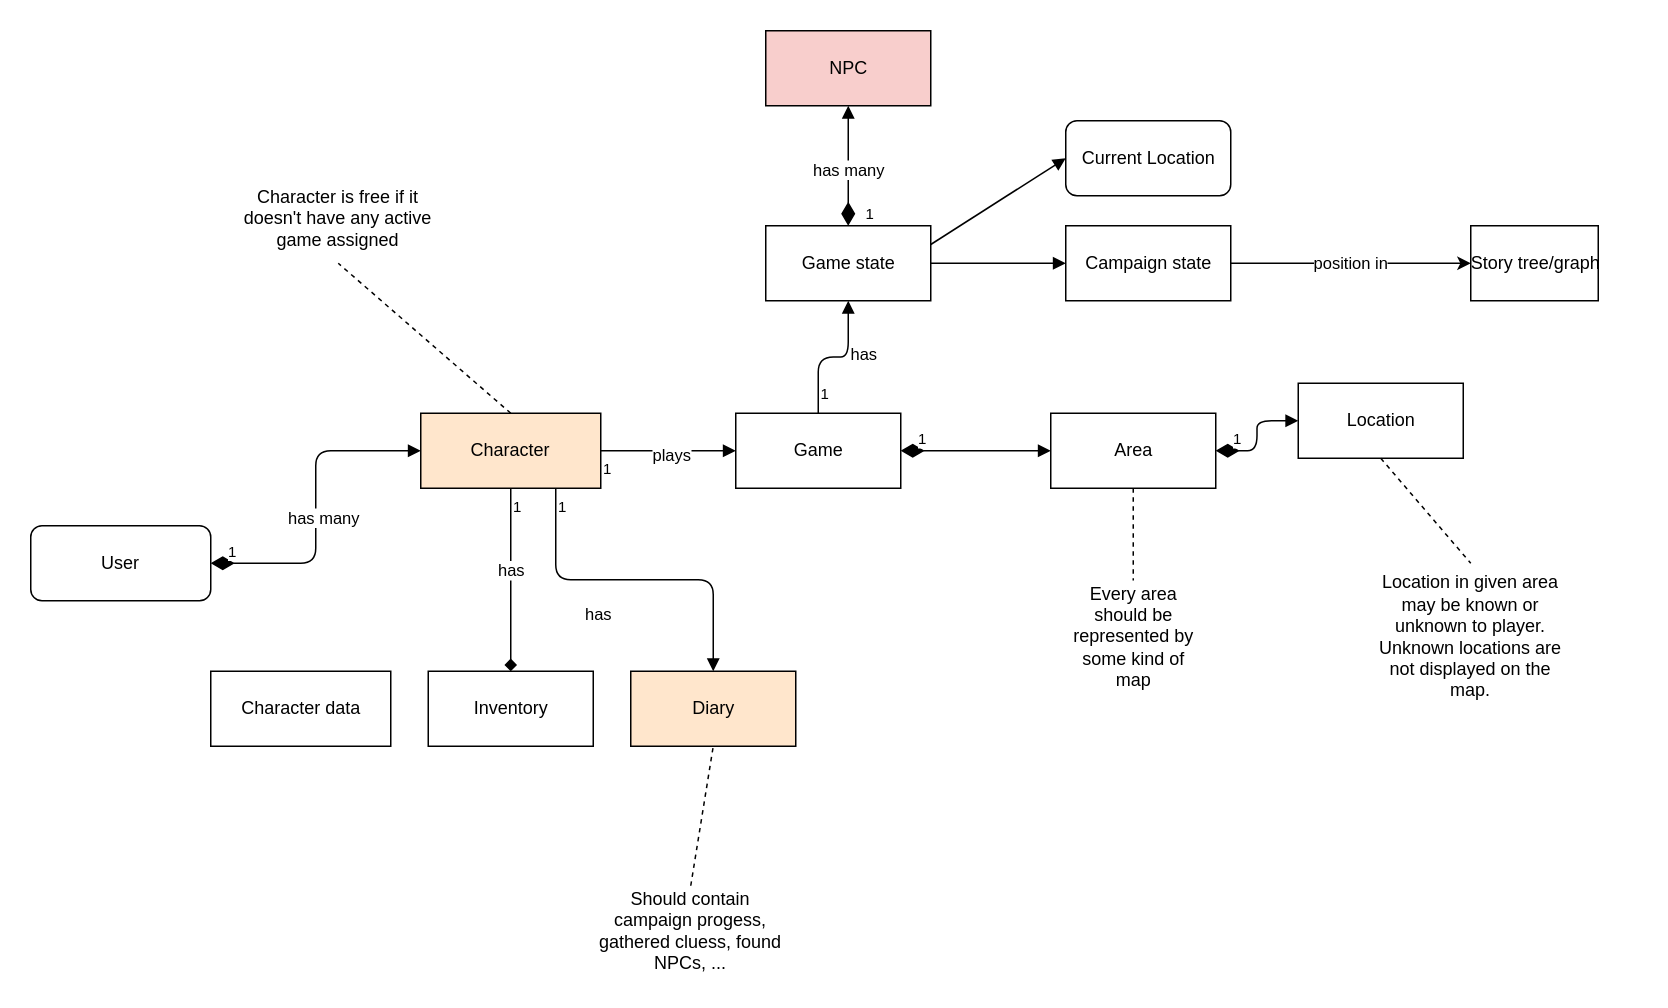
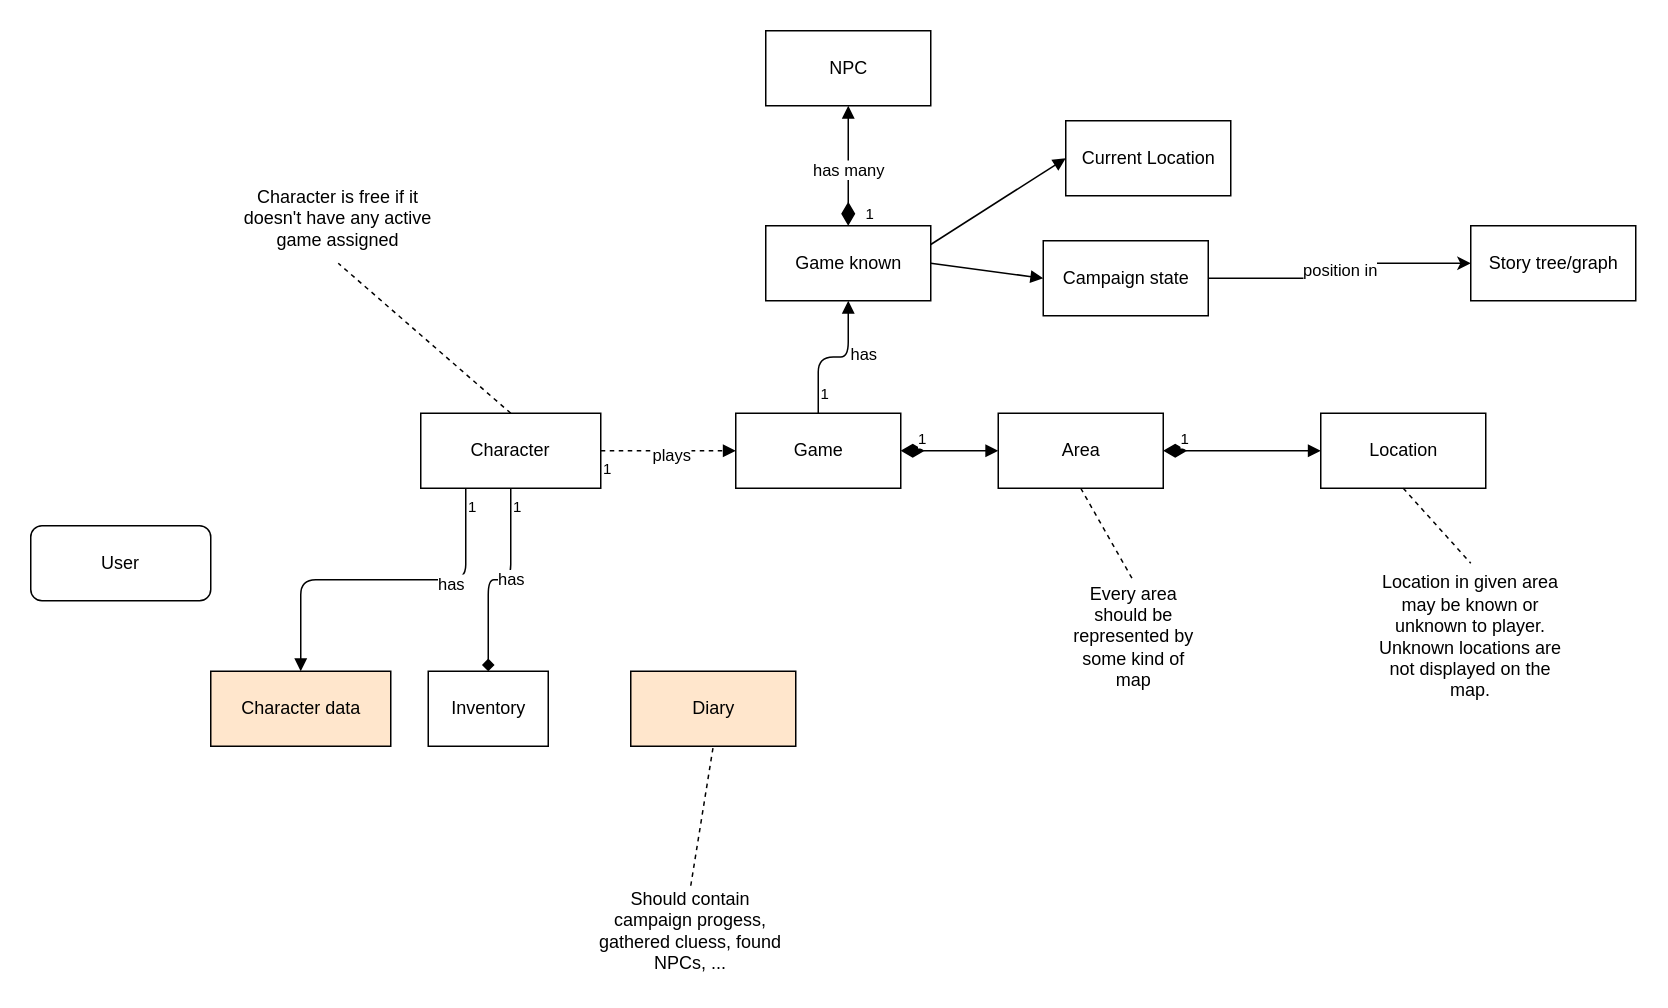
(848, 68) -> (848, 68)
(1148, 158) -> (1148, 158)
(849, 263) -> (849, 263)
(1148, 263) -> (1126, 278)
(1535, 263) -> (1553, 263)
(1381, 421) -> (1403, 451)
(338, 451) -> none
(511, 451) -> (511, 451)
(628, 451) -> (628, 451)
(1133, 451) -> (1081, 451)
none -> (390, 580)
(628, 580) -> none
(301, 709) -> (301, 709)
(511, 709) -> (488, 709)
